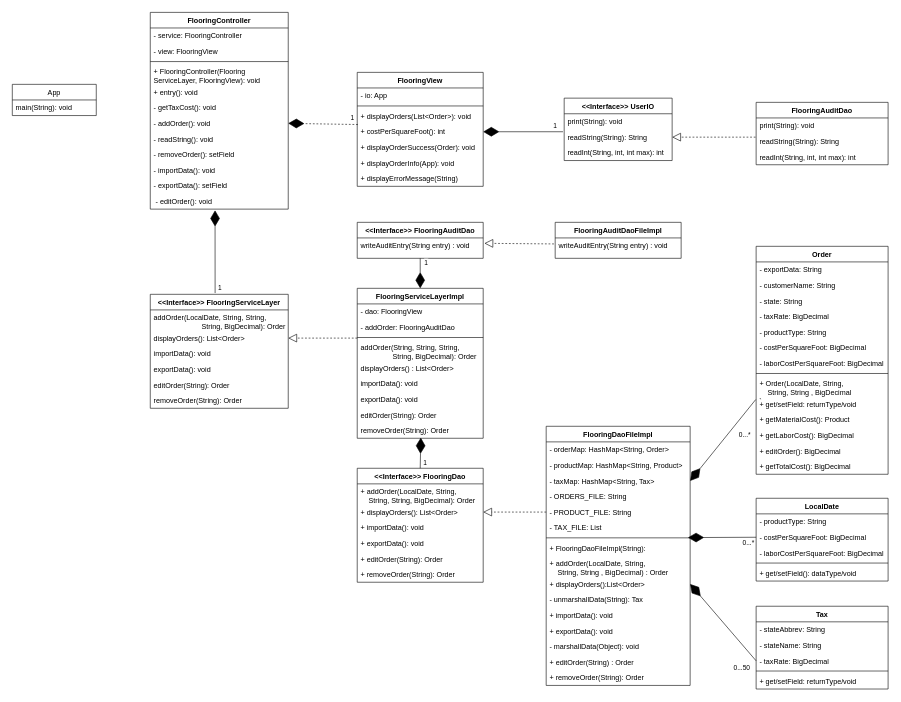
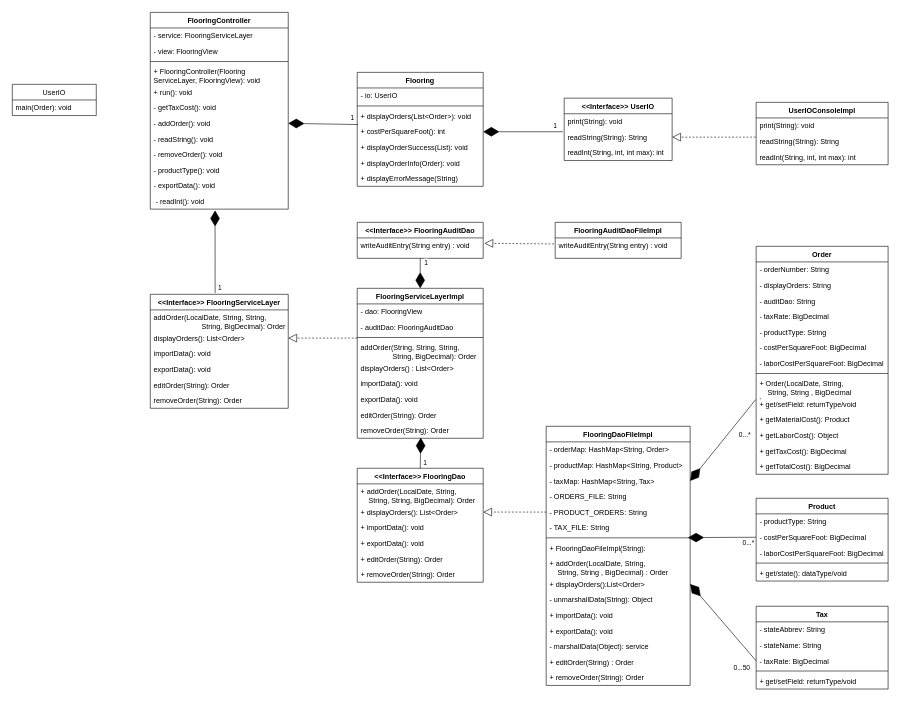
(205, 36) -> (210, 36)
(420, 80) -> (420, 80)
(54, 92) -> (54, 92)
(180, 92) -> (176, 92)
(375, 96) -> (381, 96)
(47, 108) -> (46, 108)
(822, 110) -> (822, 110)
(330, 124) -> (330, 124)
(424, 148) -> (421, 148)
(199, 155) -> (192, 155)
(413, 163) -> (417, 163)
(189, 170) -> (192, 170)
(197, 186) -> (190, 186)
(187, 202) -> (184, 202)
(796, 270) -> (798, 270)
(800, 286) -> (800, 286)
(786, 301) -> (791, 301)
(411, 328) -> (410, 328)
(810, 436) -> (805, 436)
(803, 451) -> (806, 451)
(822, 506) -> (822, 506)
(590, 512) -> (594, 512)
(578, 528) -> (582, 528)
(816, 574) -> (812, 574)
(602, 600) -> (608, 600)
(600, 647) -> (606, 647)
